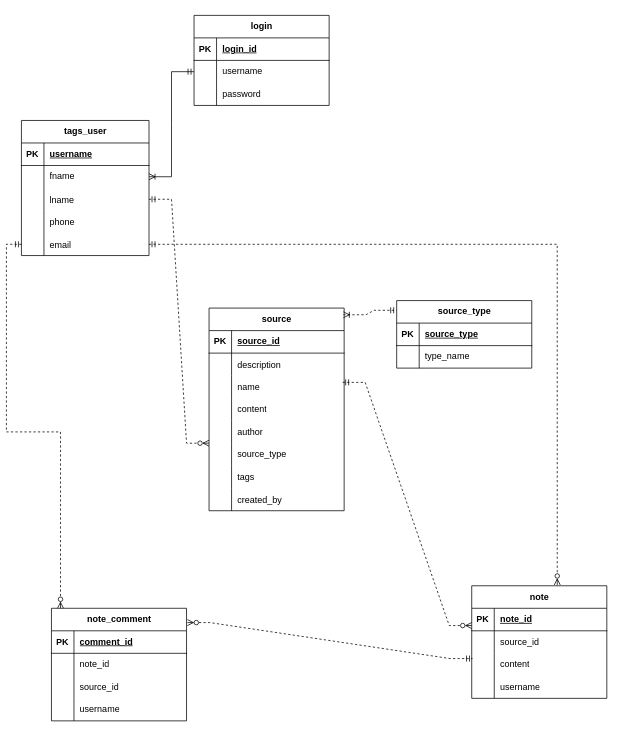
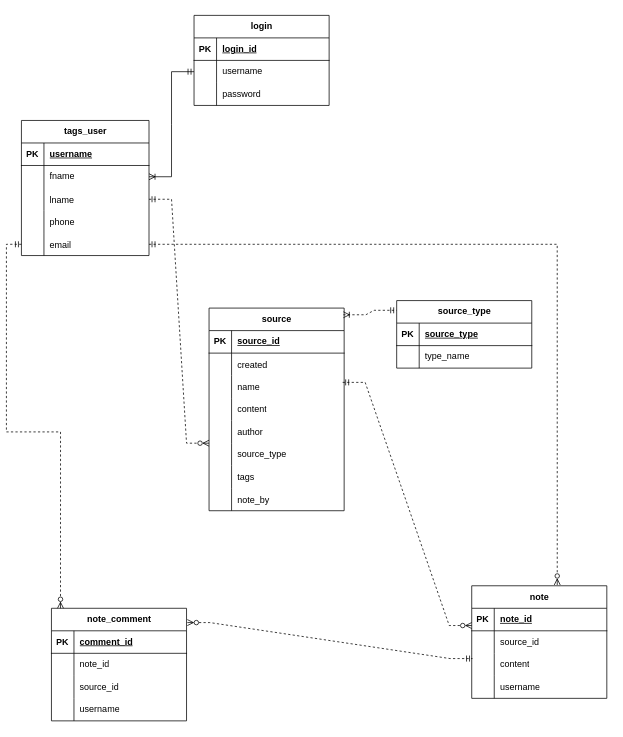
(262, 365) -> (255, 365)
(262, 500) -> (255, 500)
